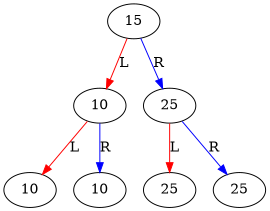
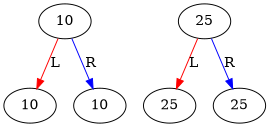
(134, 21) -> none
